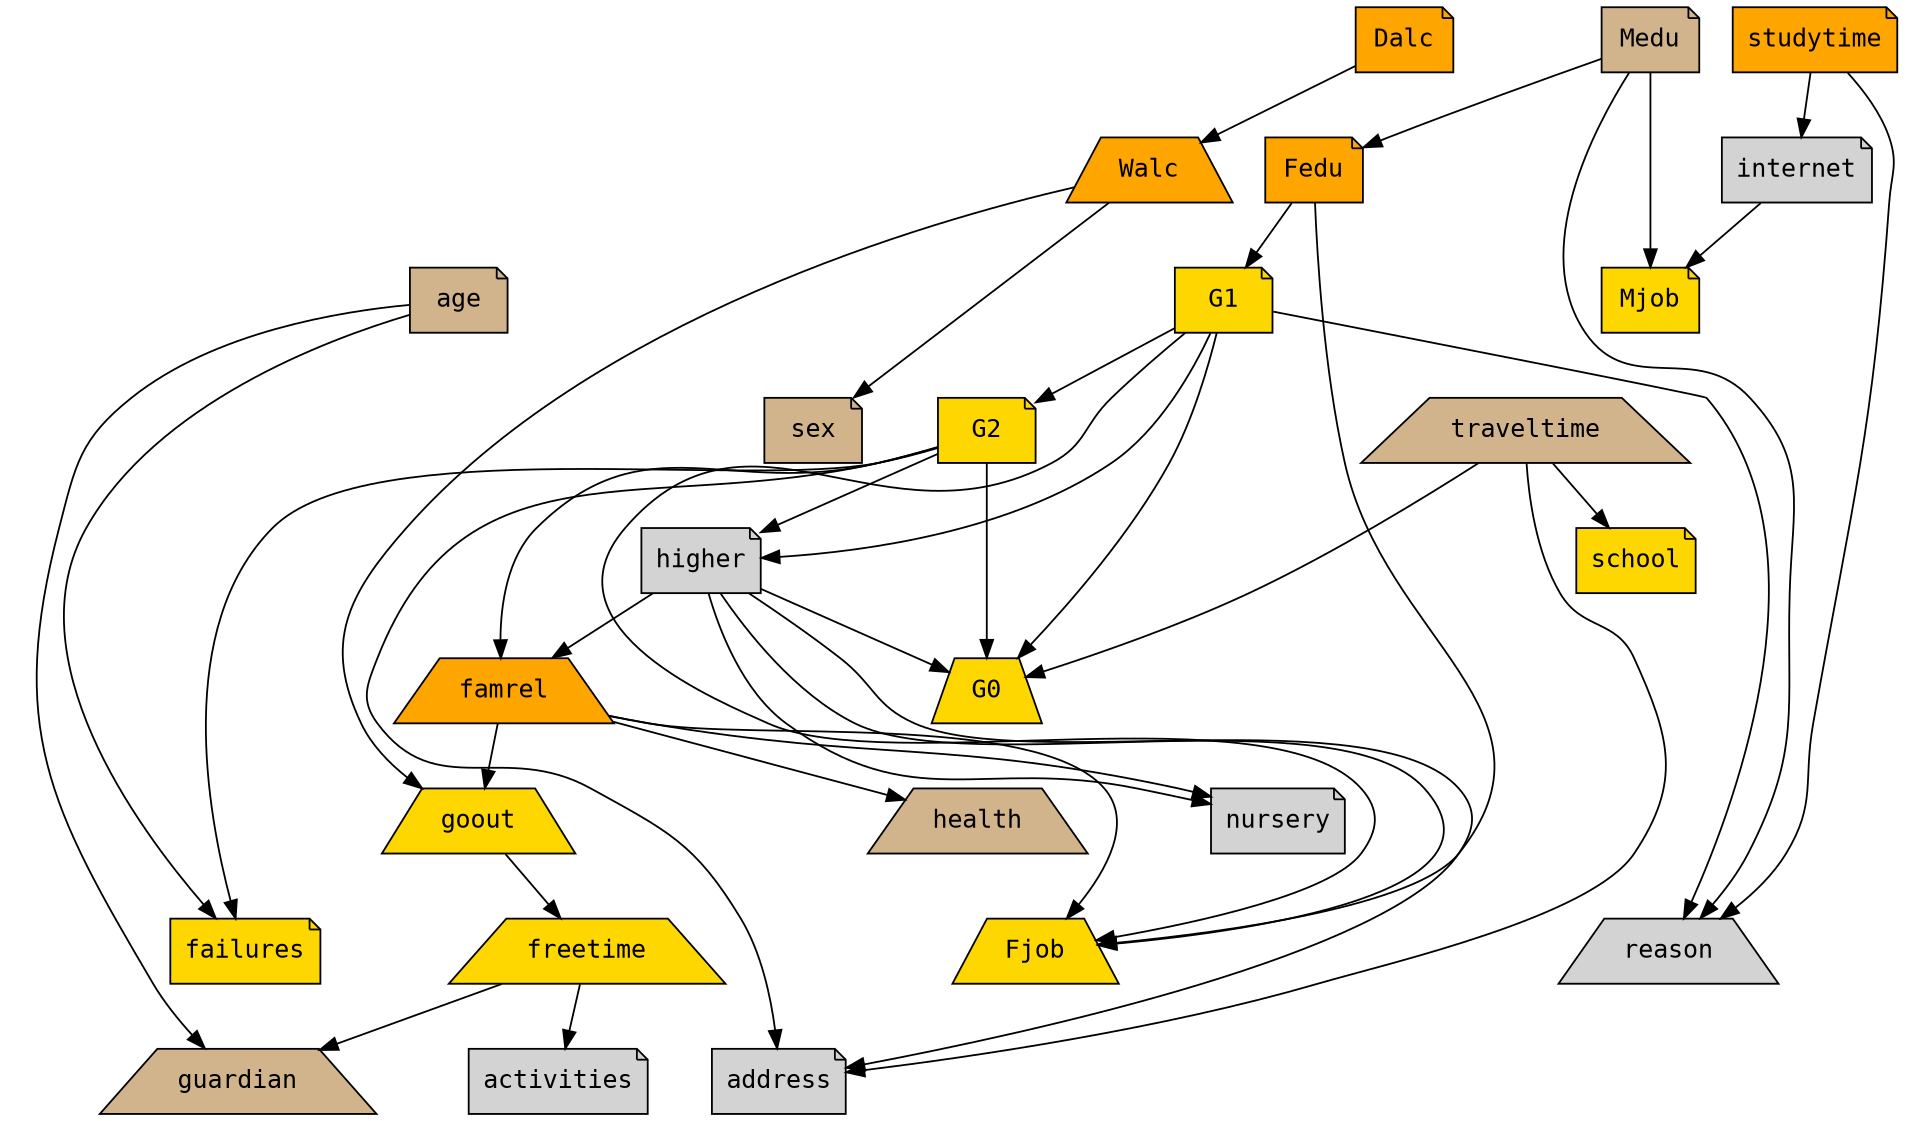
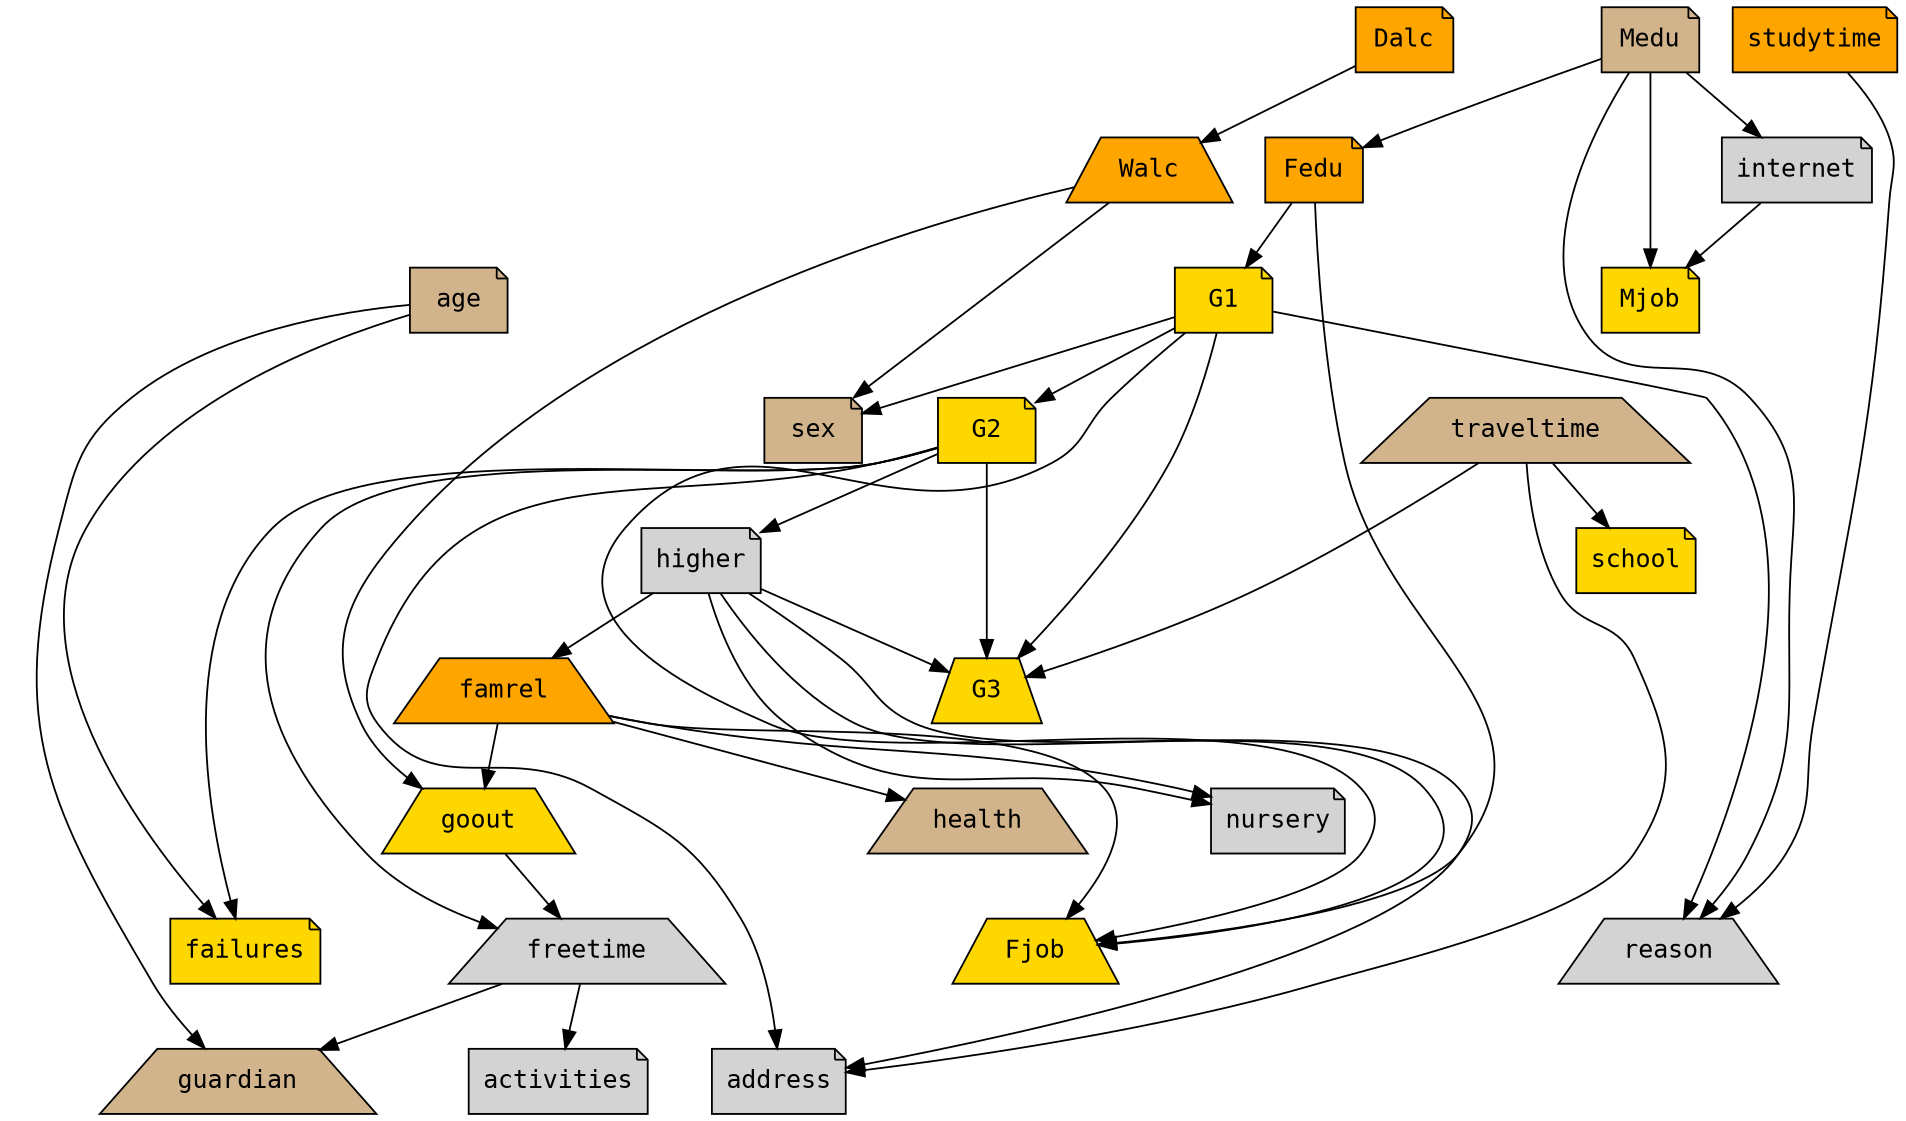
(1807, 96) -> (1717, 99)
(605, 482) -> (376, 497)
(1030, 505) -> (1027, 363)
(987, 691) -> (987, 691)
(587, 951) -> (587, 951)
